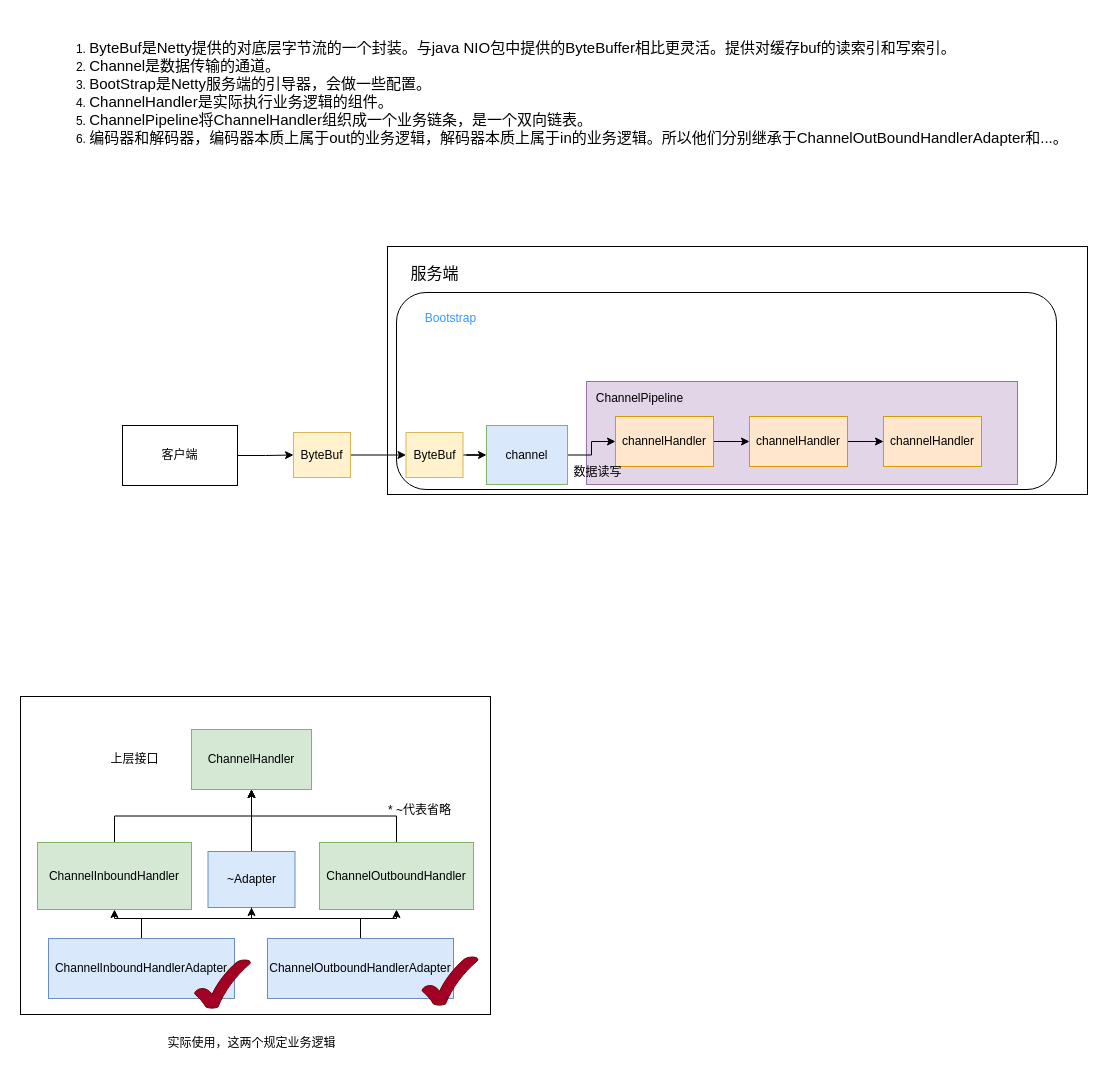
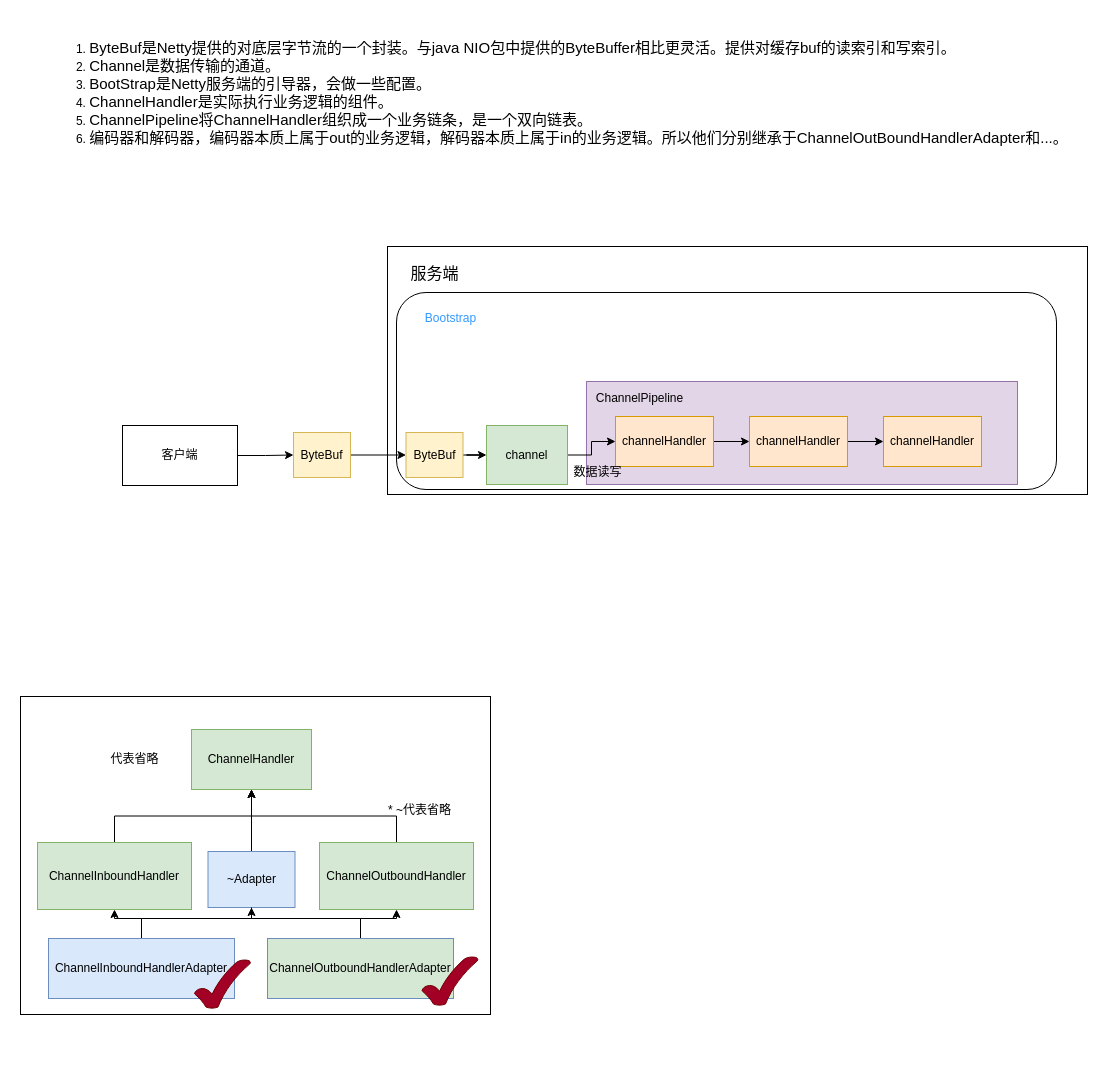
(527, 455) -> (527, 455)
(135, 760) -> (135, 760)
(361, 969) -> (361, 969)
(252, 1044) -> none
